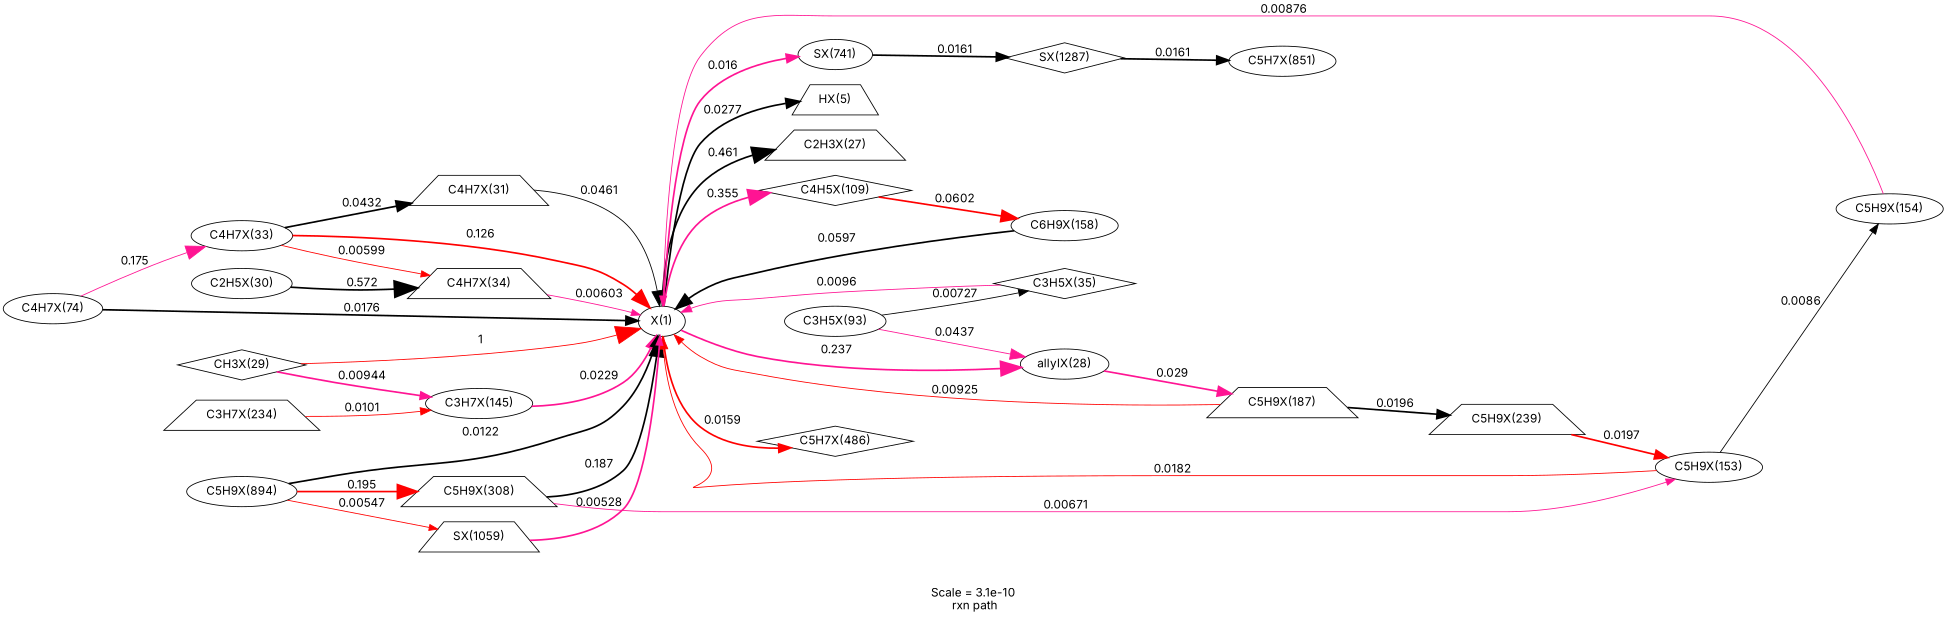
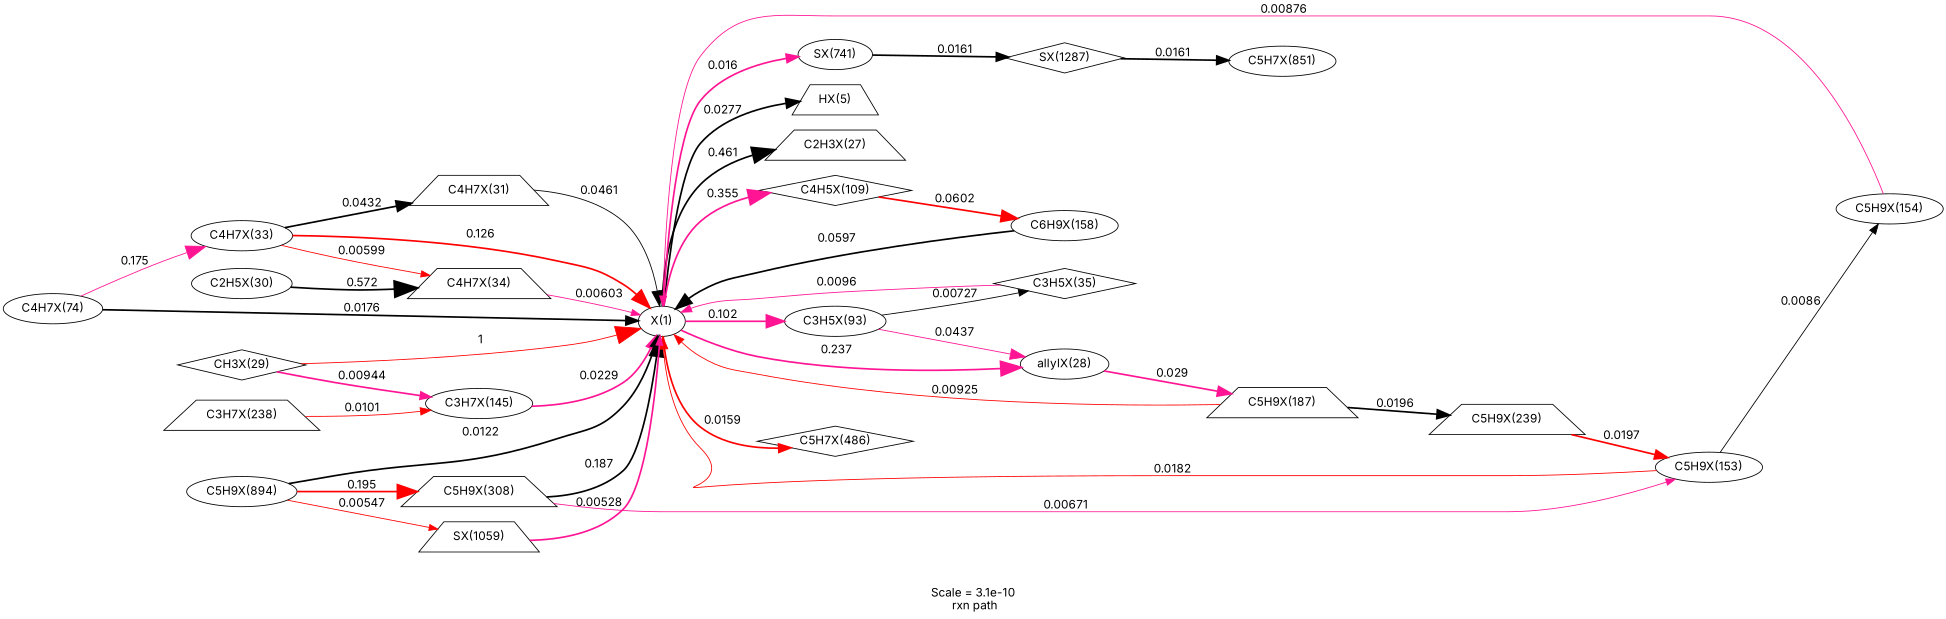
none -> (726, 321)
(242, 415) -> (242, 415)
